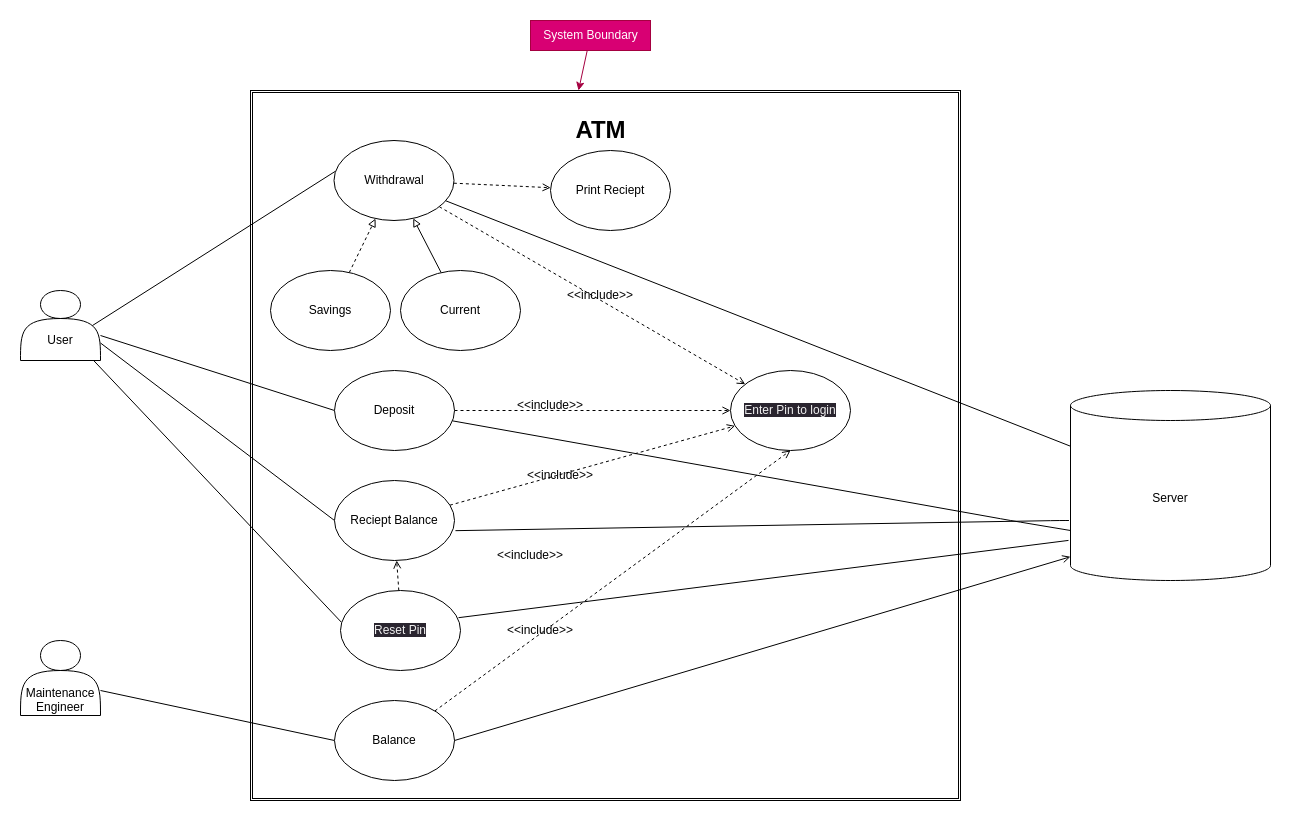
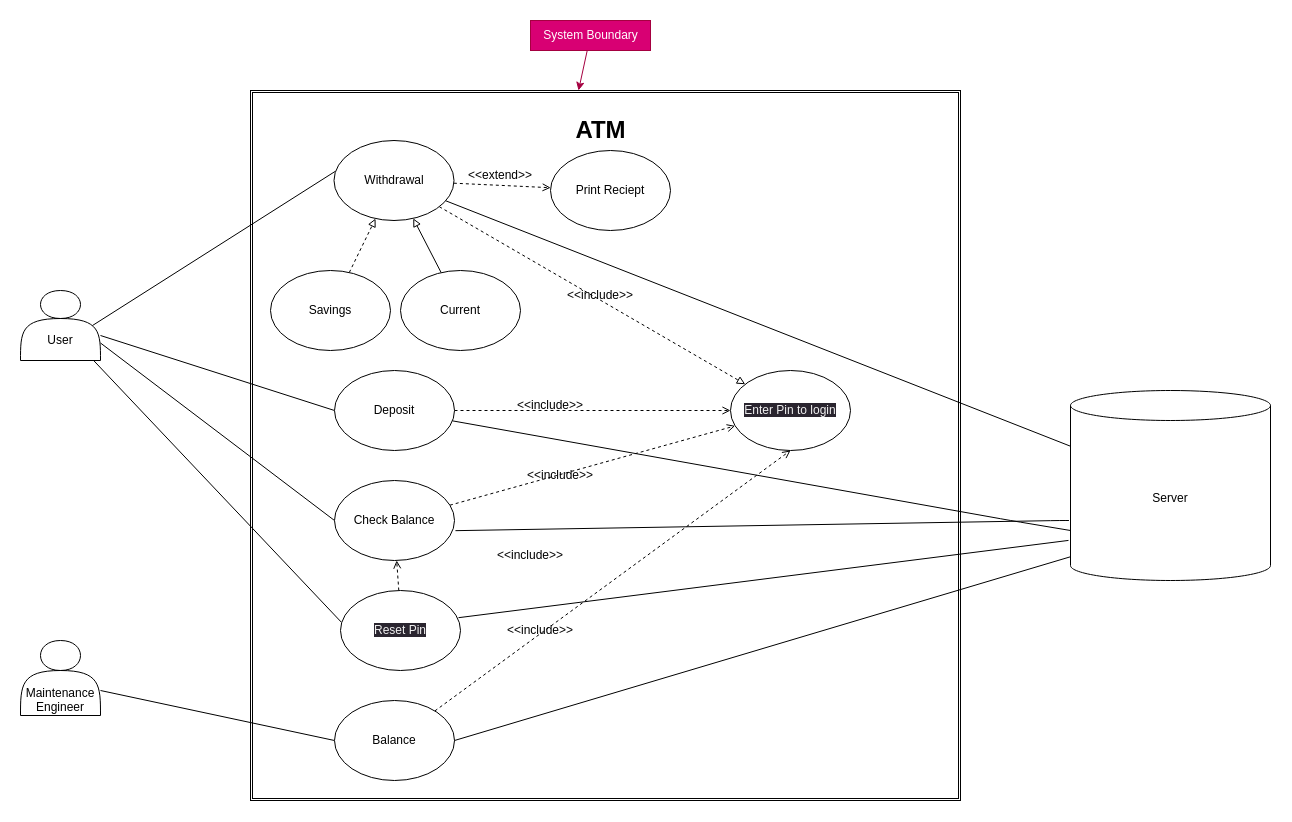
none -> (501, 176)
(739, 381) -> (737, 379)
(395, 521) -> (395, 521)
(1065, 559) -> (1065, 558)
